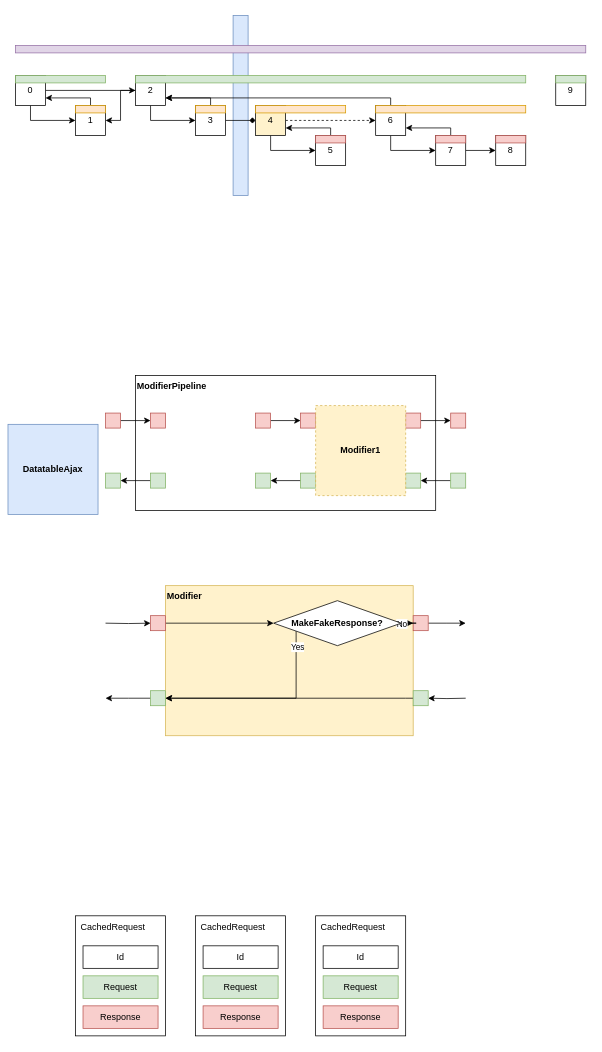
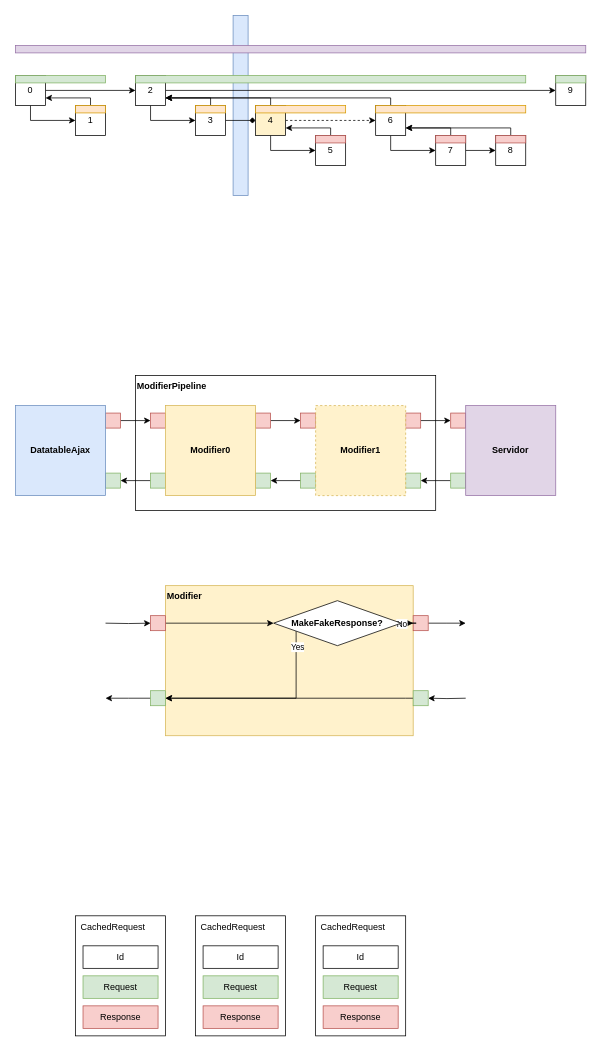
none -> (270, 102)
(120, 111) -> (357, 90)
none -> (485, 128)
none -> (210, 450)
none -> (510, 450)
(53, 469) -> (60, 450)
